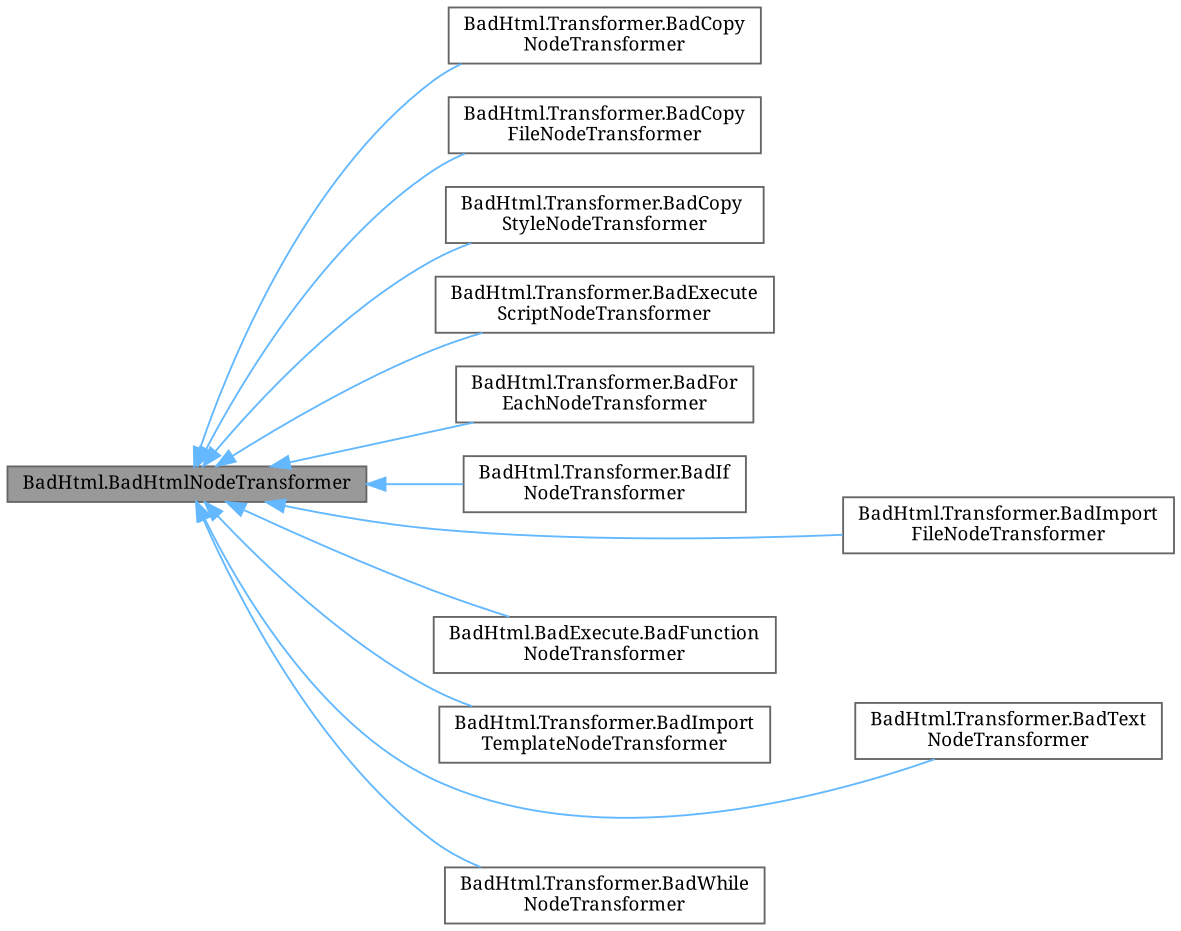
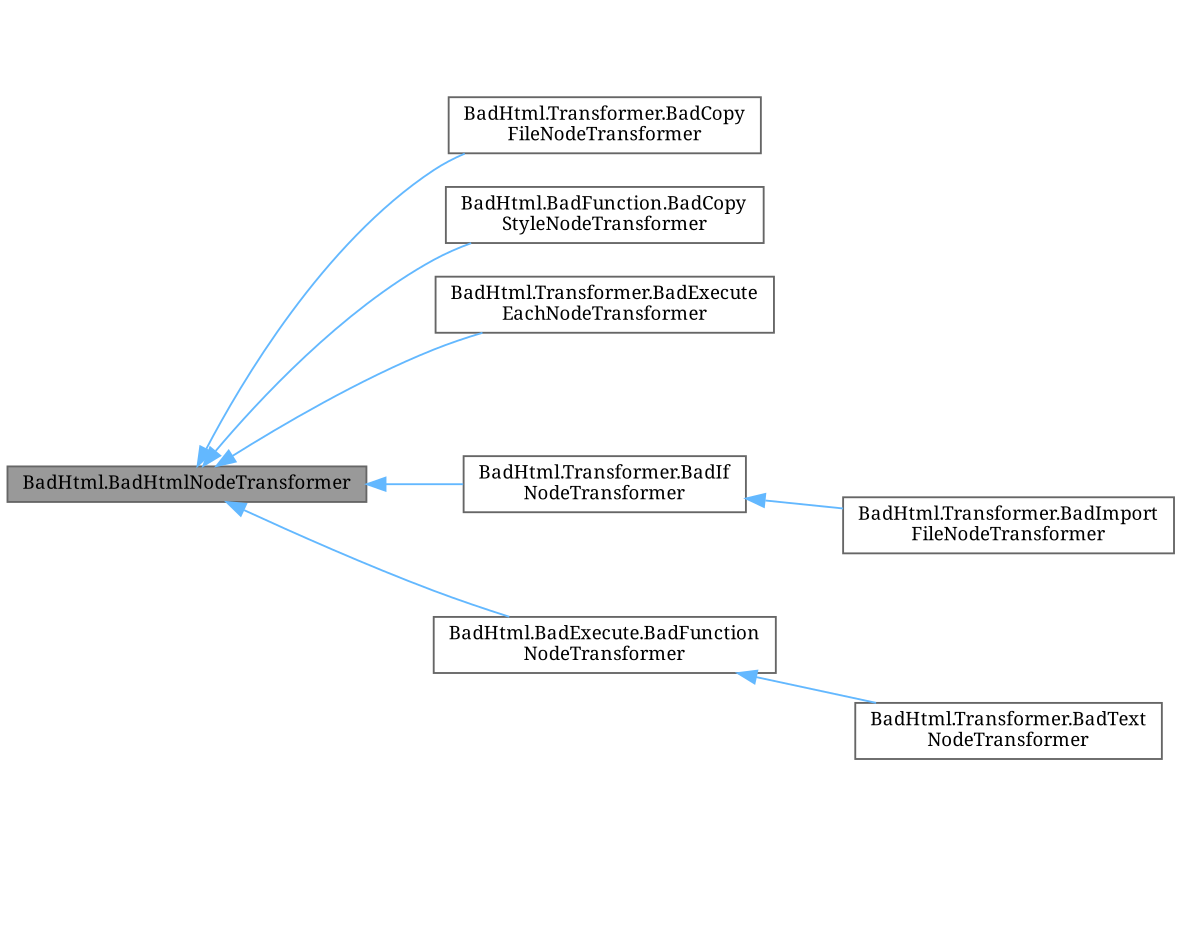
(605, 36) -> none
(605, 215) -> (605, 215)
(605, 305) -> (605, 305)
(605, 394) -> none
(563, 537) -> (804, 504)
(605, 735) -> none
(510, 805) -> (816, 690)
(605, 895) -> none
